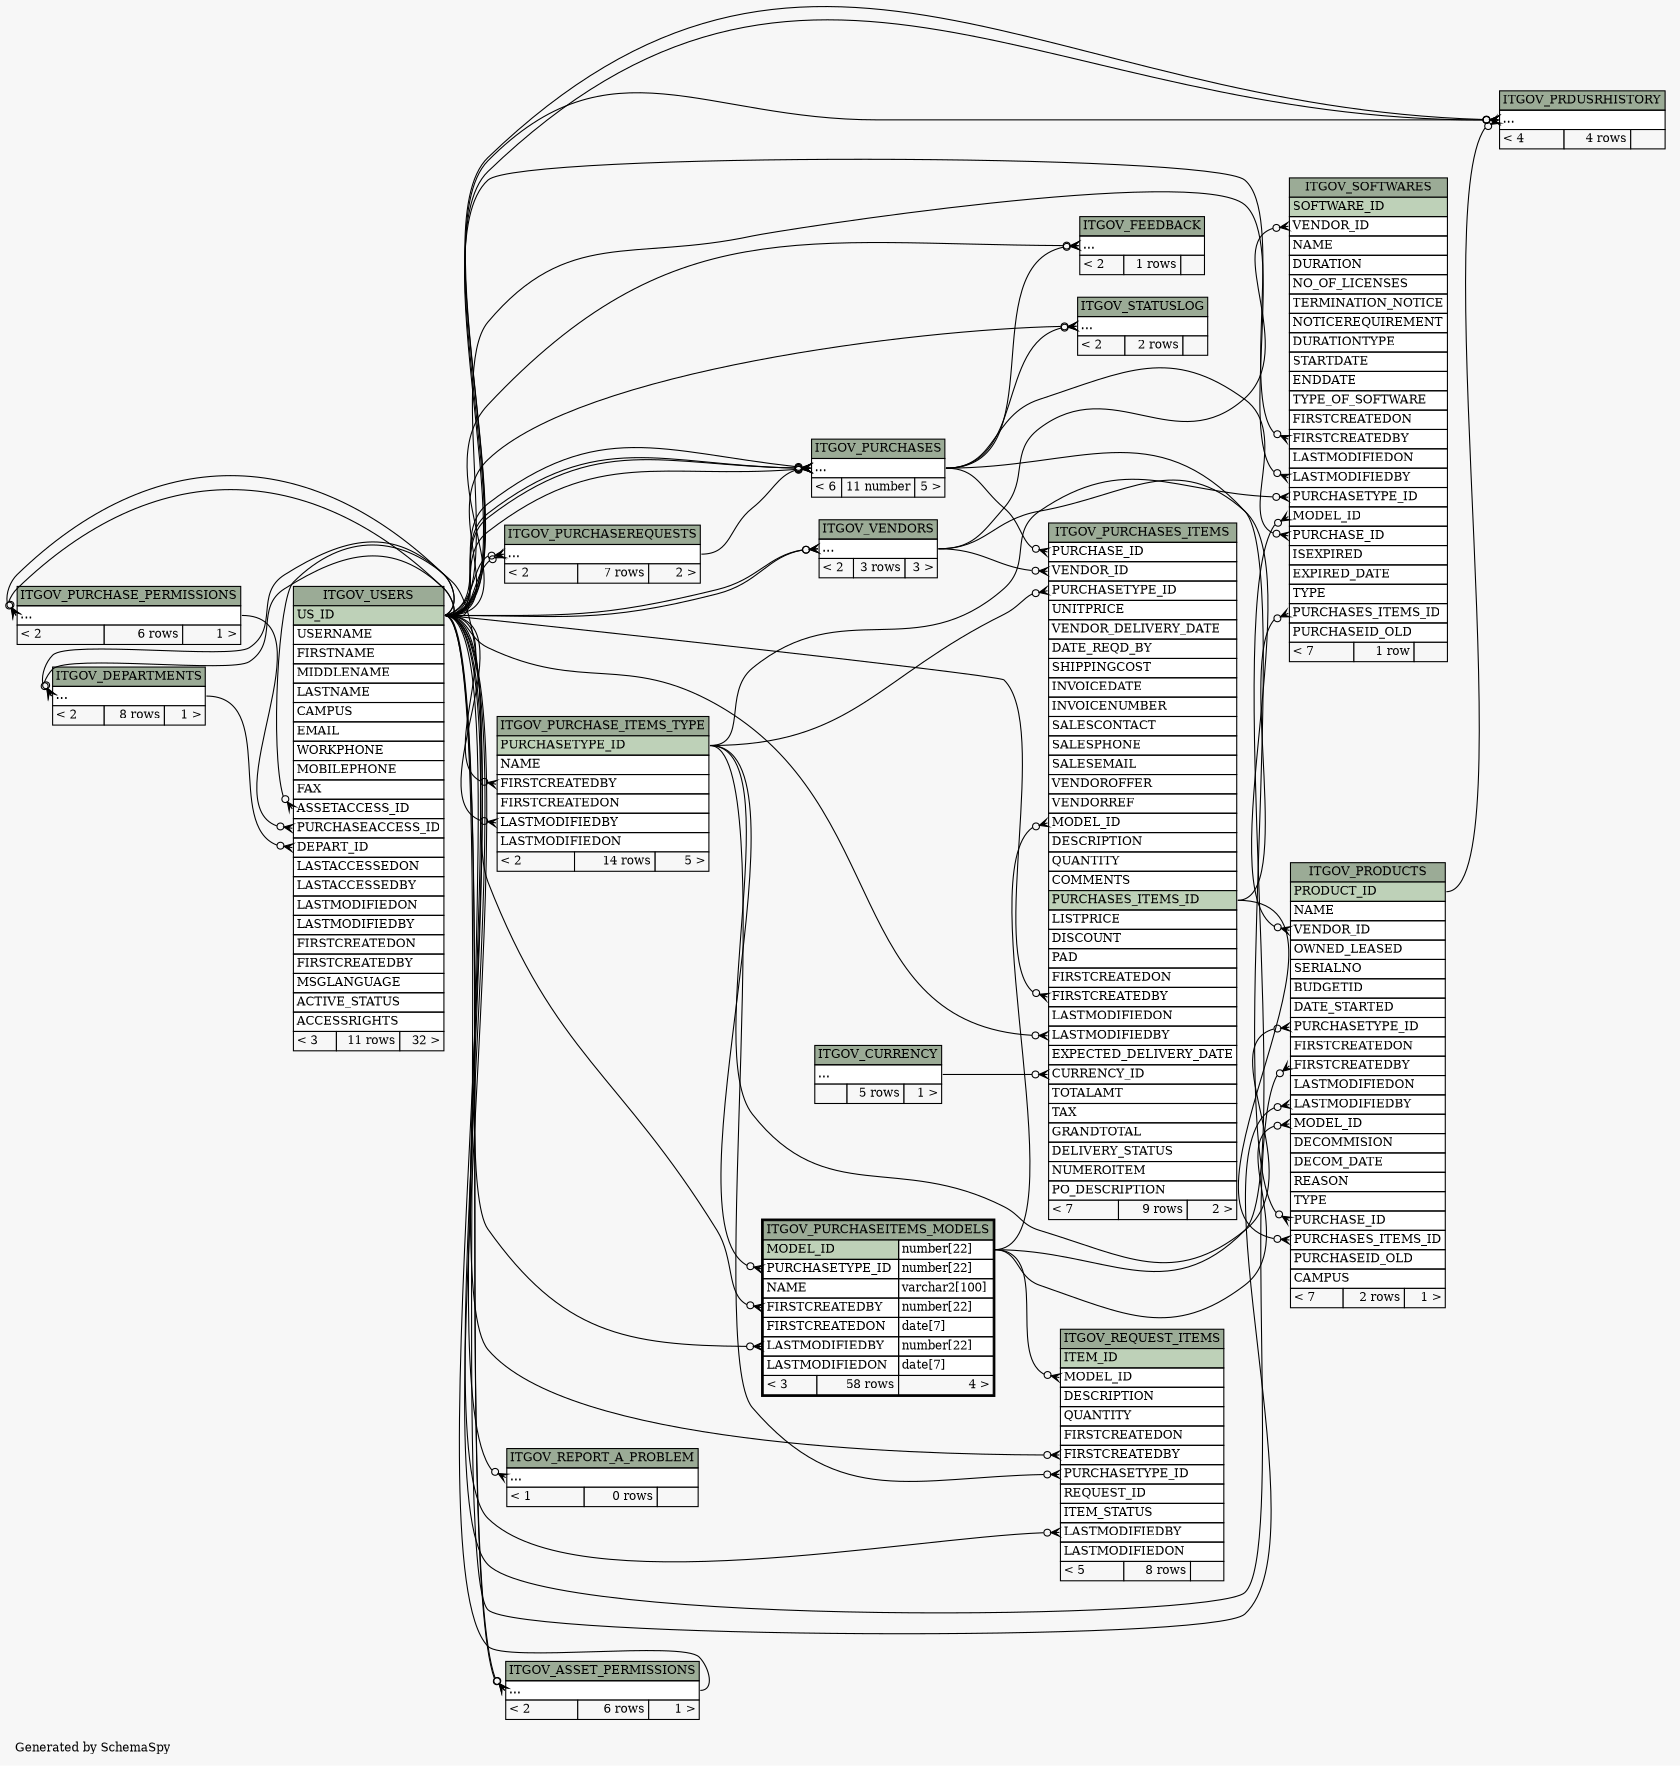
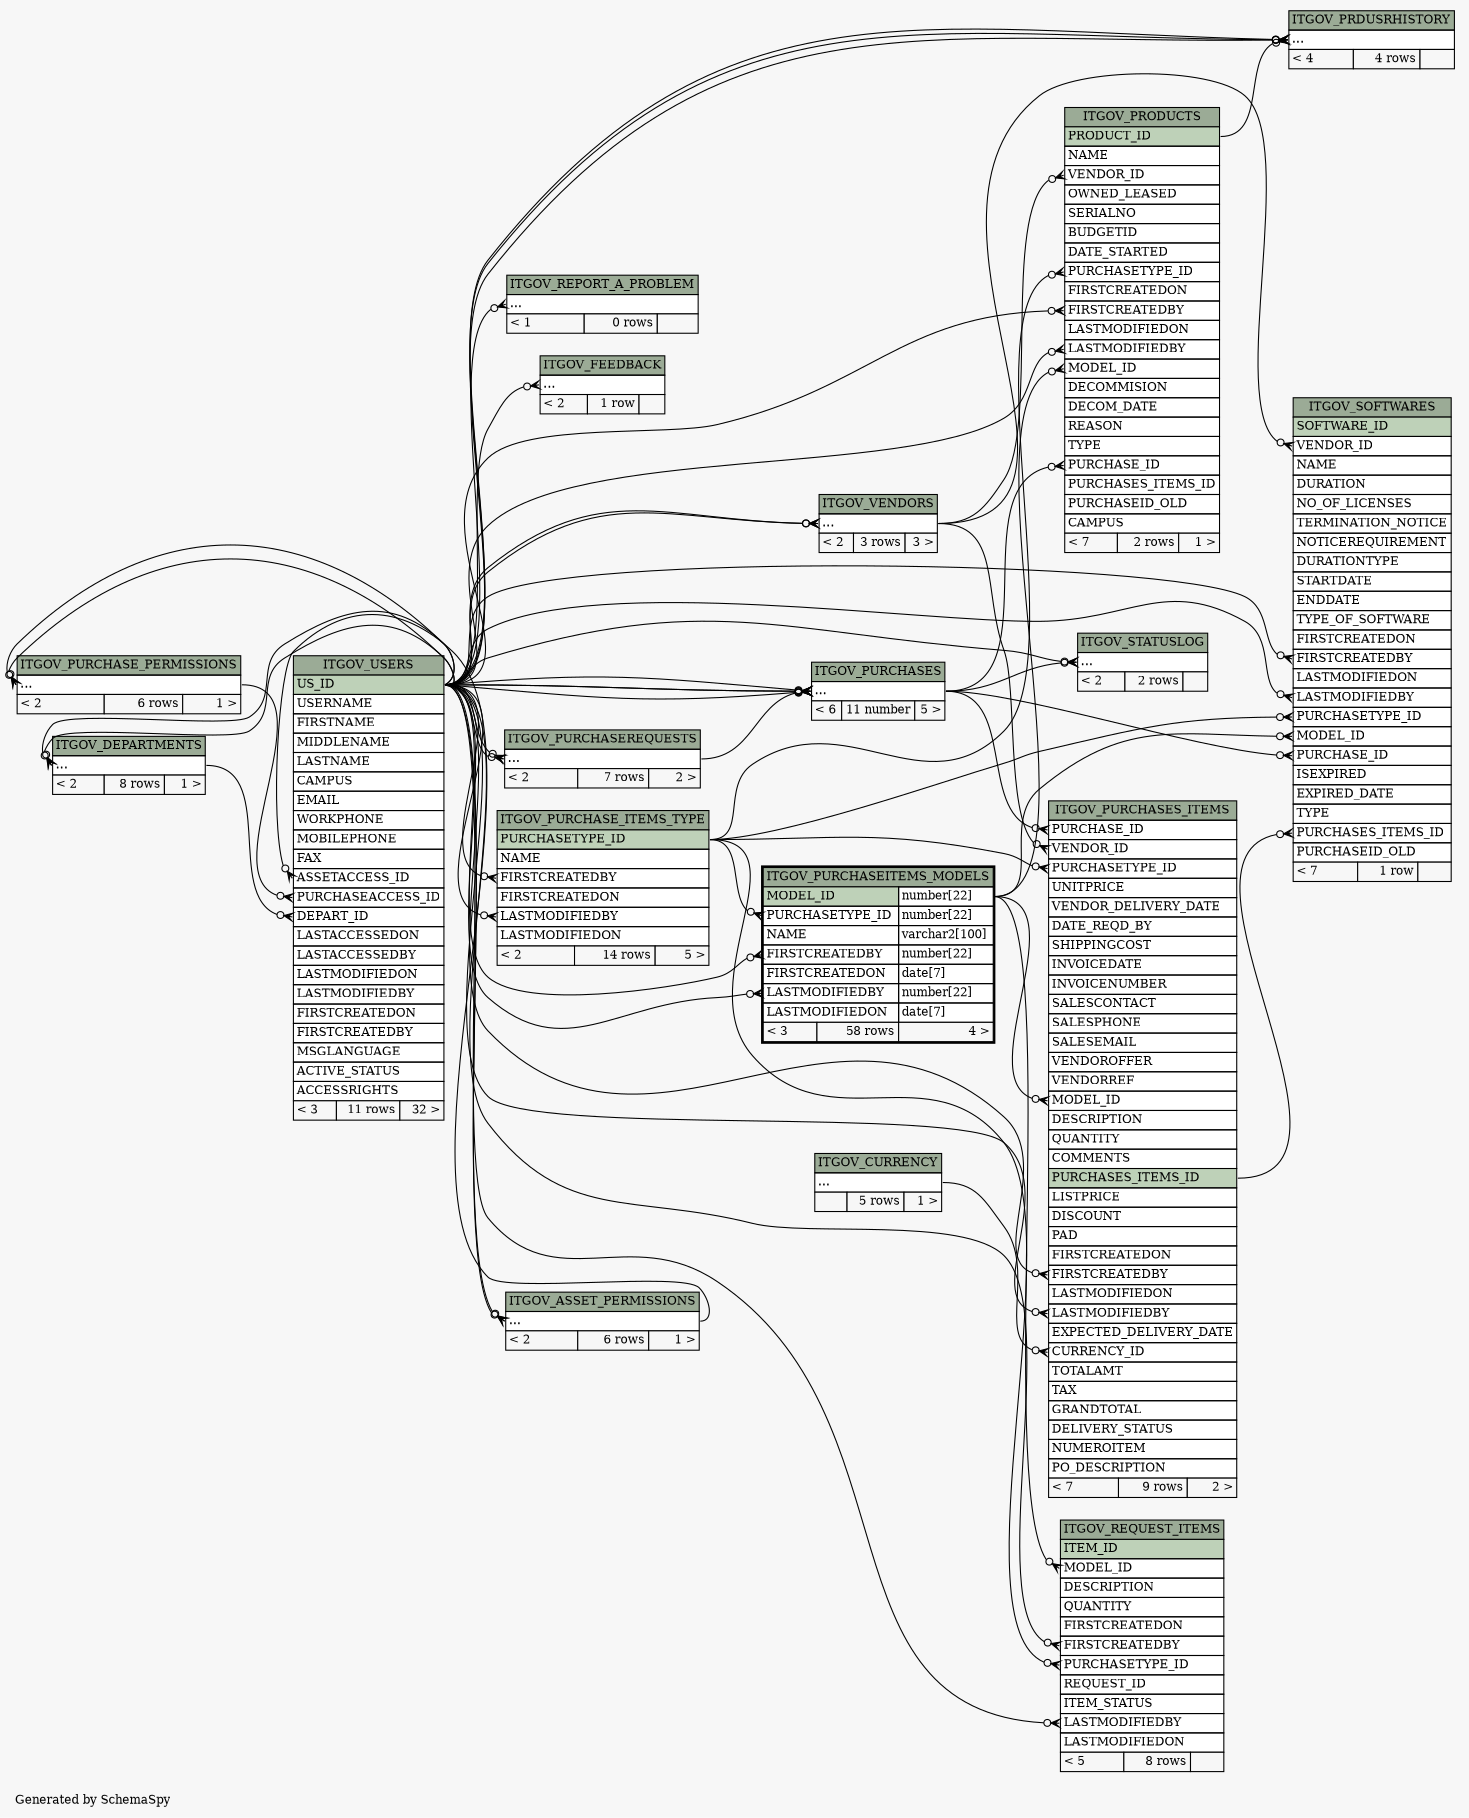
(1157, 264) -> (618, 404)
(1012, 365) -> none
(1271, 1044) -> none
